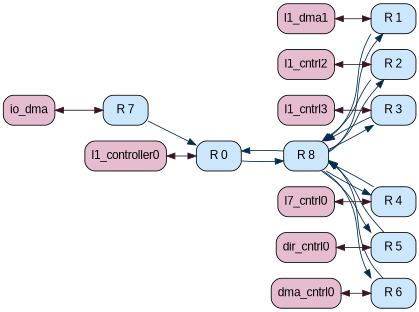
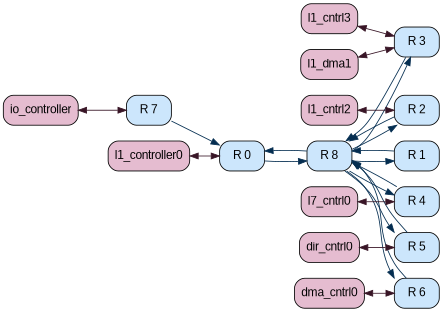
(353, 19) -> (376, 52)
(29, 110) -> (41, 110)
